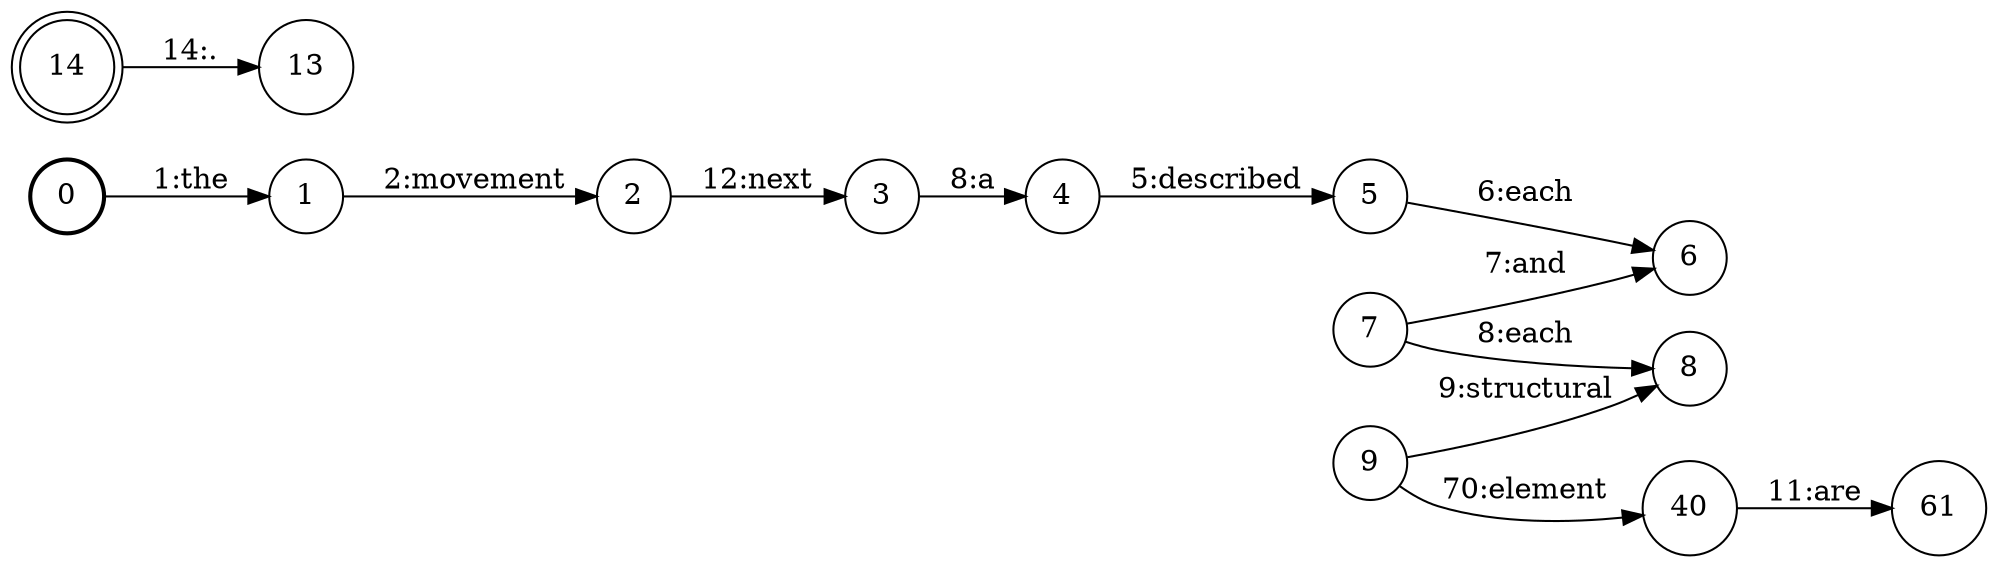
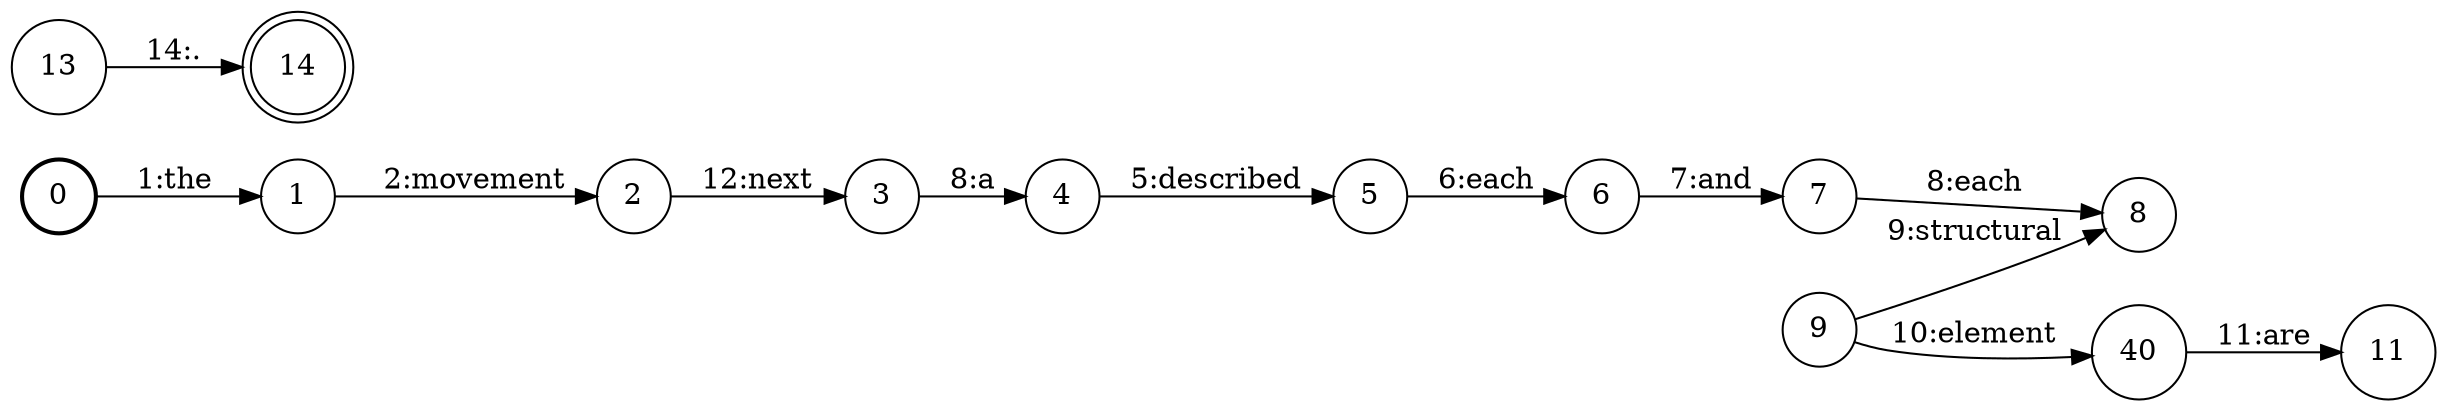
(180, 67) -> (164, 67)
(1521, 301) -> (1700, 196)
(1525, 491) -> (1974, 335)
(1939, 508) -> (2388, 352)
